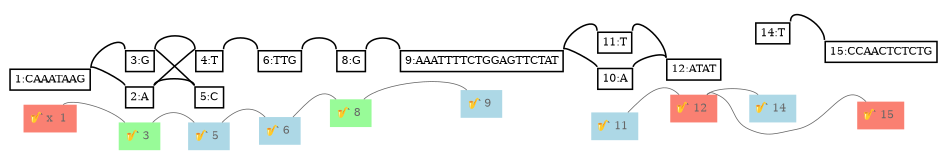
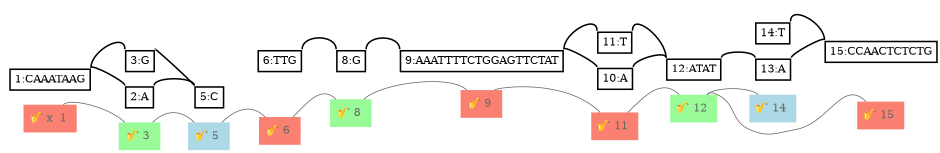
(209, 61) -> none
none -> (773, 69)
none -> (550, 89)
(481, 104) -> (481, 104)
(694, 109) -> (694, 109)
(615, 126) -> (615, 126)
(280, 131) -> (280, 131)
